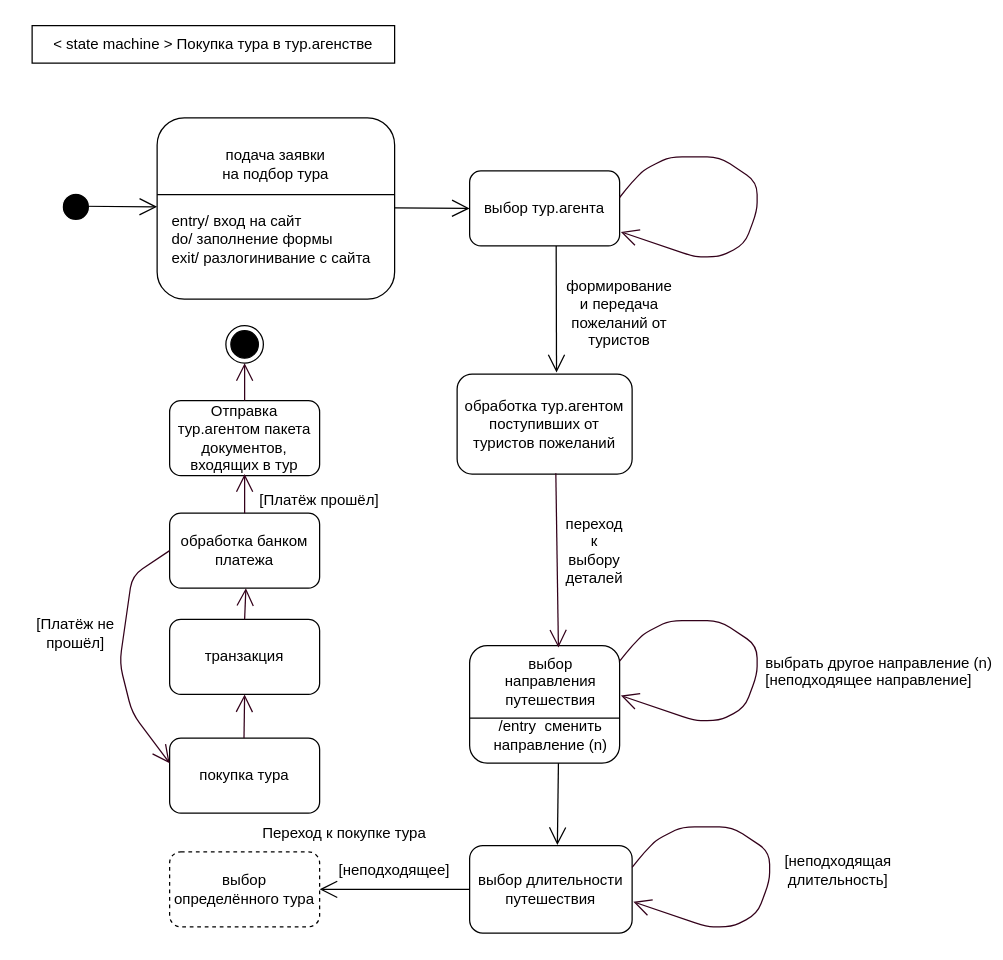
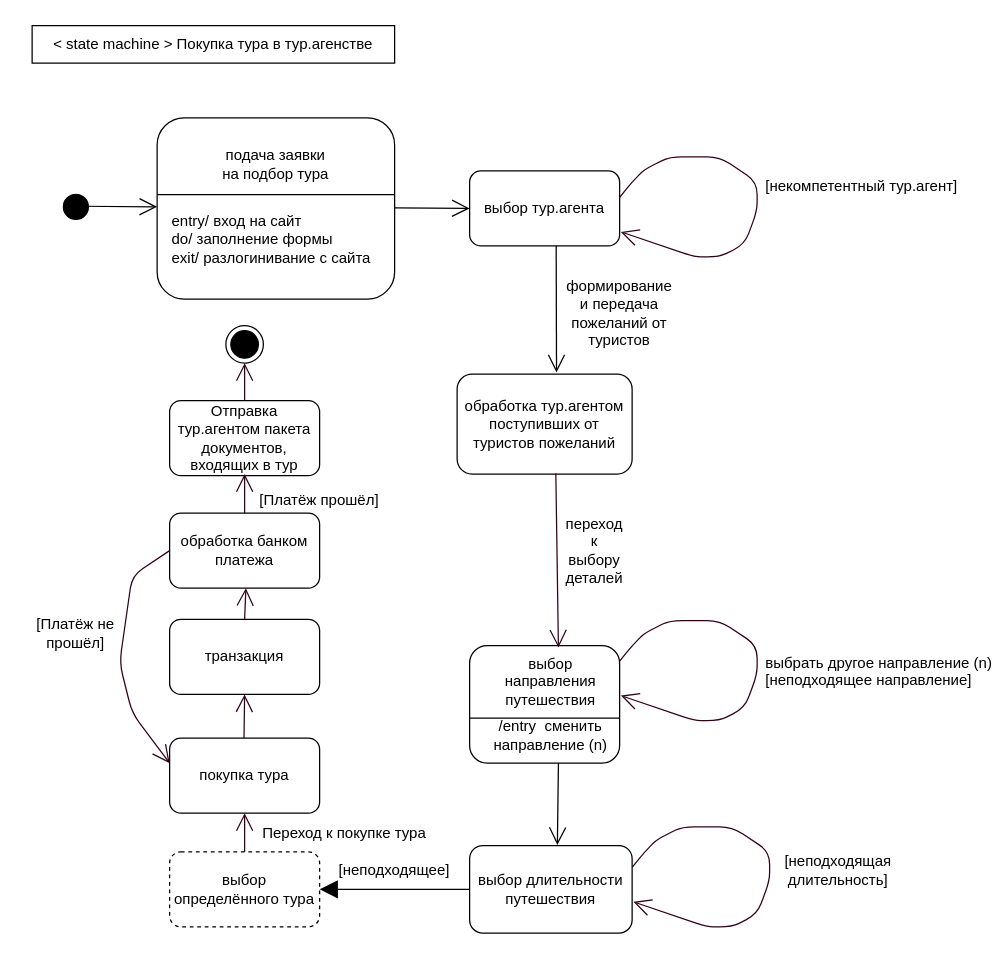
none -> (869, 188)
none -> (244, 834)
(331, 889) -> (338, 889)
